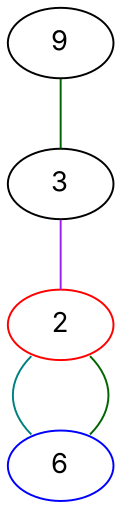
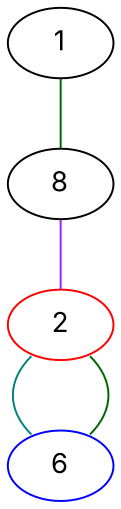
(61, 43) -> (61, 43)
(61, 184) -> (61, 184)
